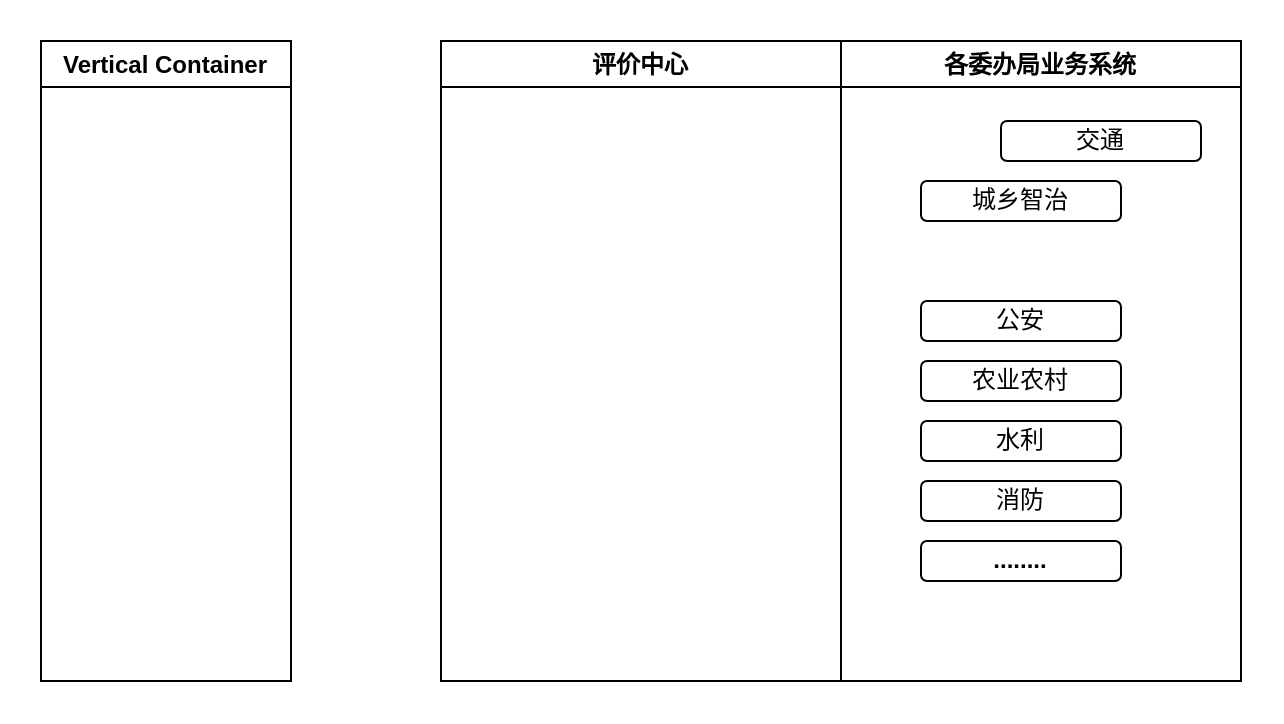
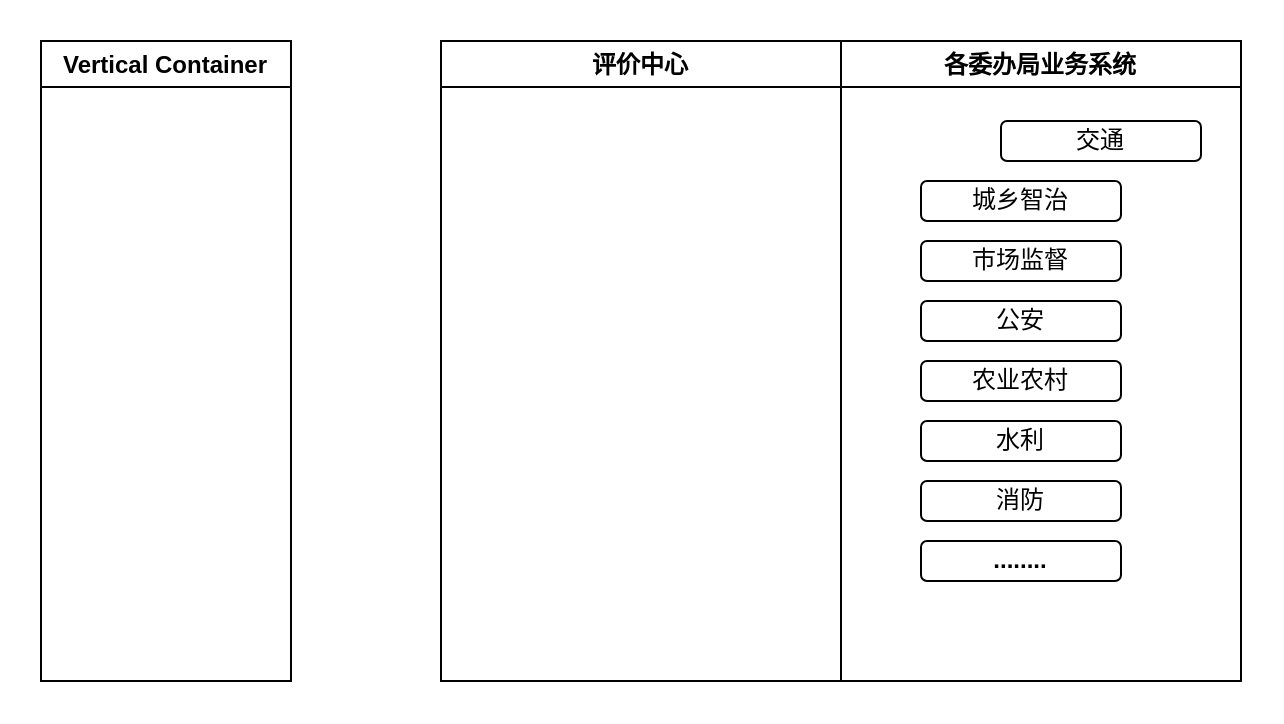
none -> (1021, 261)
